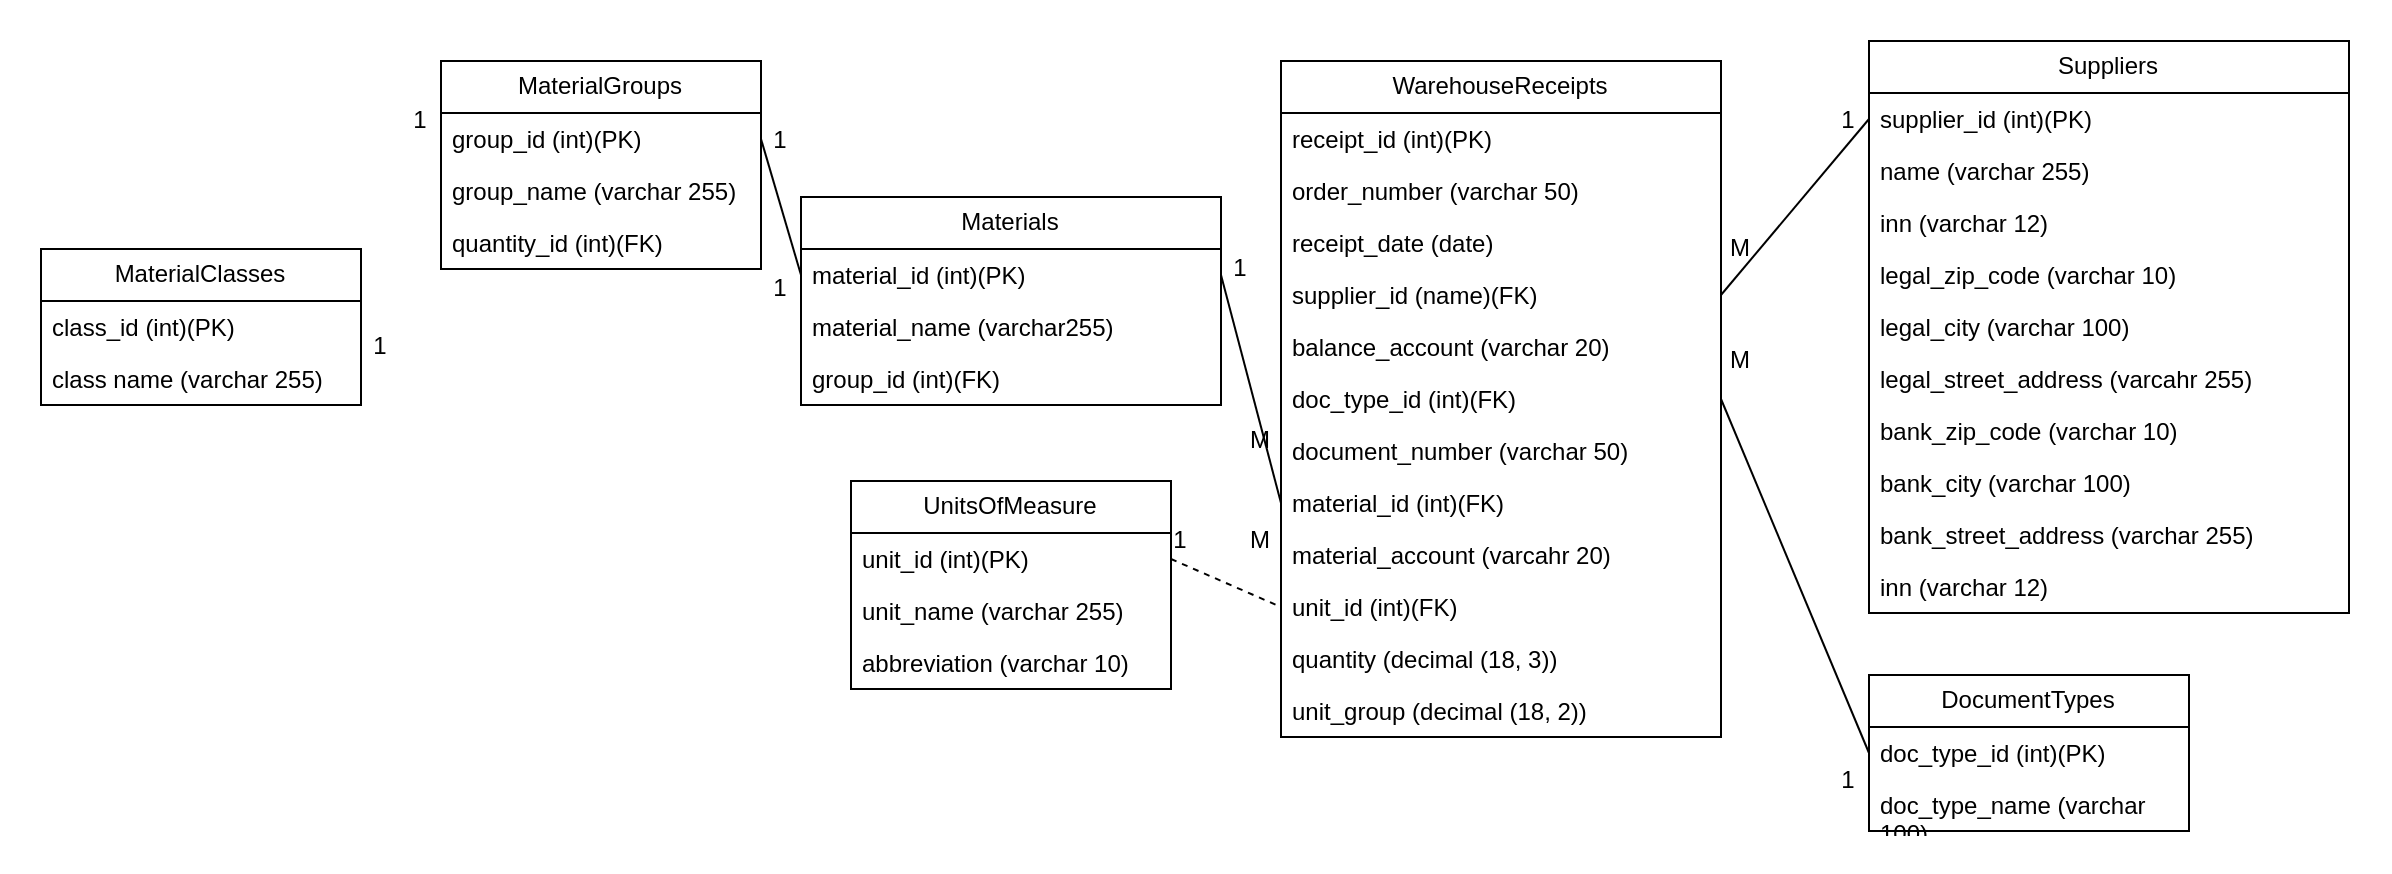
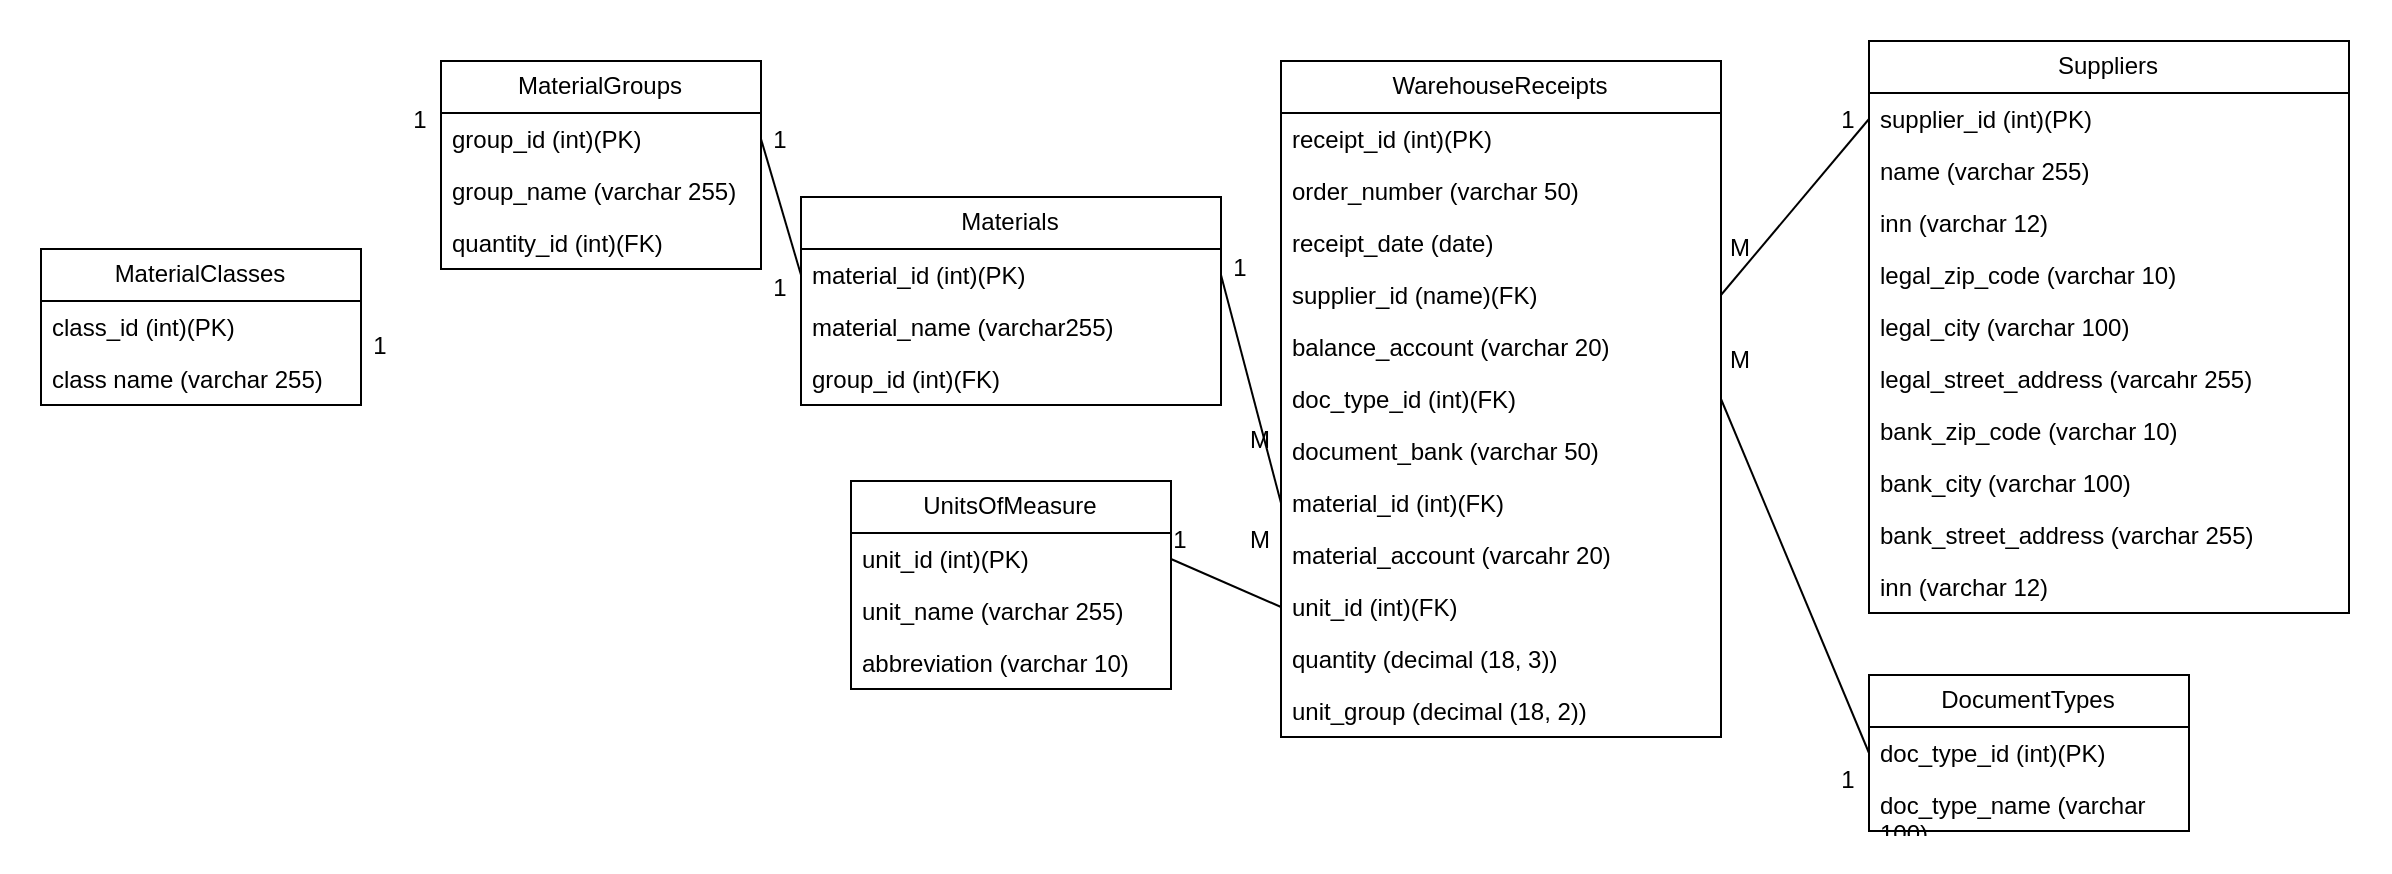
(1475, 453) -> (1461, 453)
(1227, 583) -> (1227, 583)
